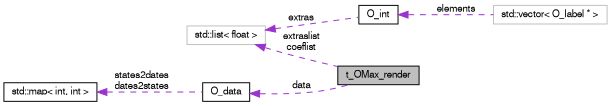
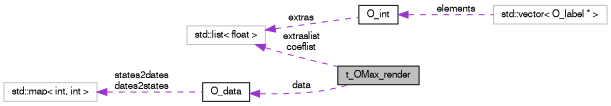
(50, 92) -> (50, 92)
